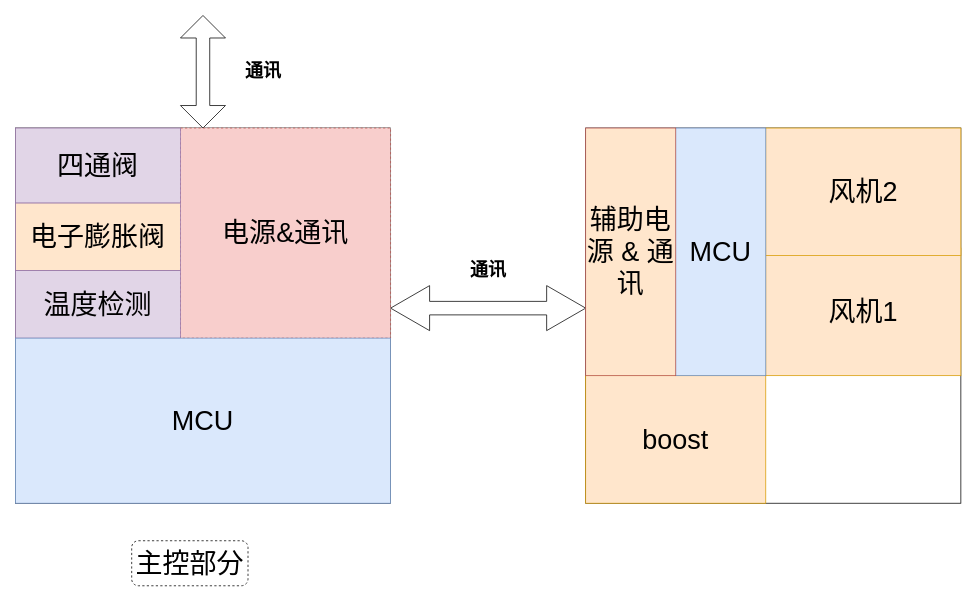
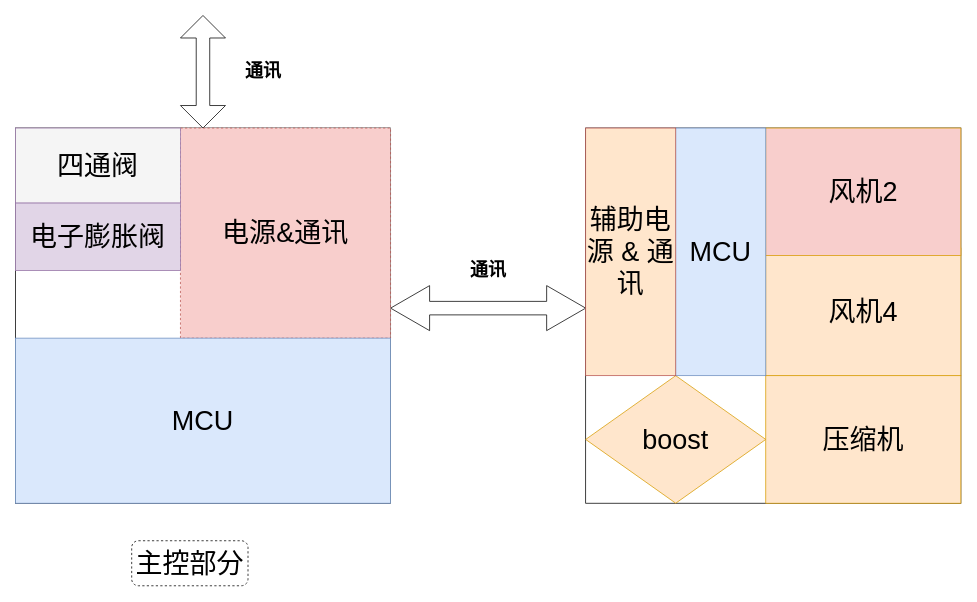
(98, 165) -> (98, 165)
(863, 192) -> (863, 192)
(98, 237) -> (98, 237)
(98, 304) -> none
(863, 312) -> (863, 312)
(675, 439) -> (675, 439)
none -> (863, 439)
